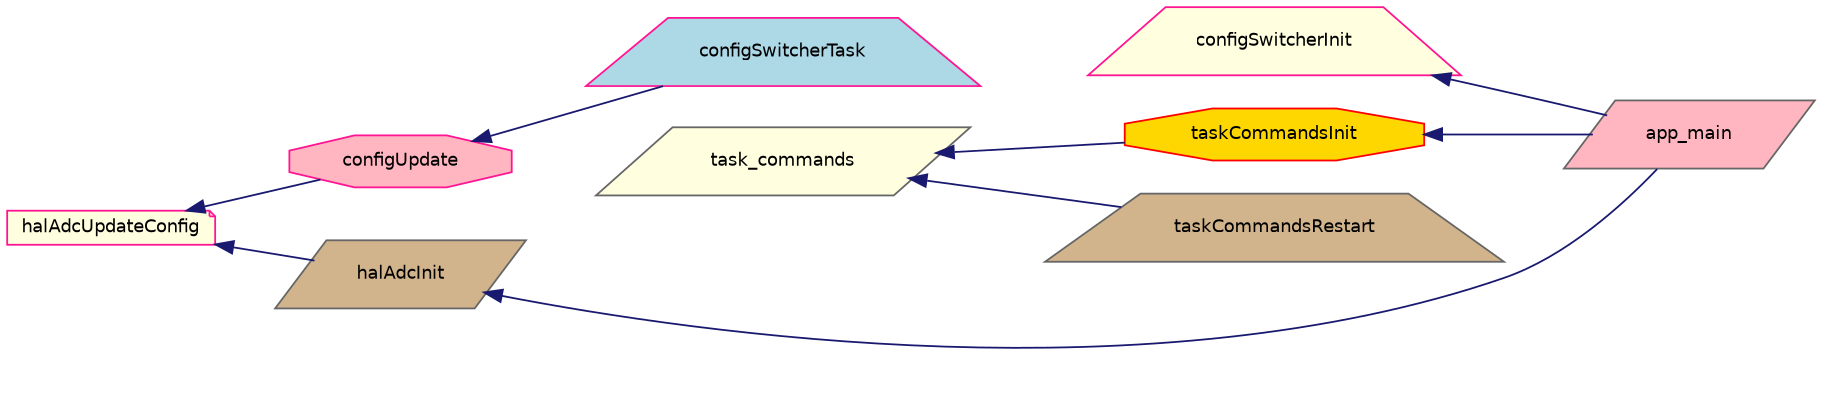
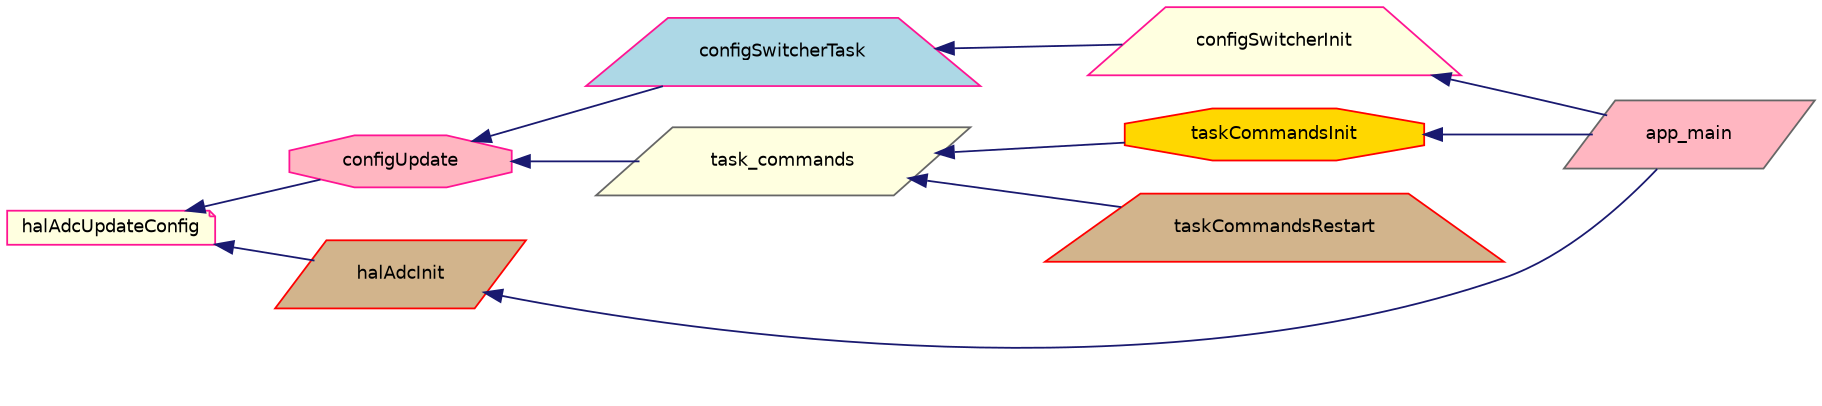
none -> (1038, 46)
none -> (585, 161)
(1274, 228) -> (1274, 228)
(401, 274) -> (401, 274)
